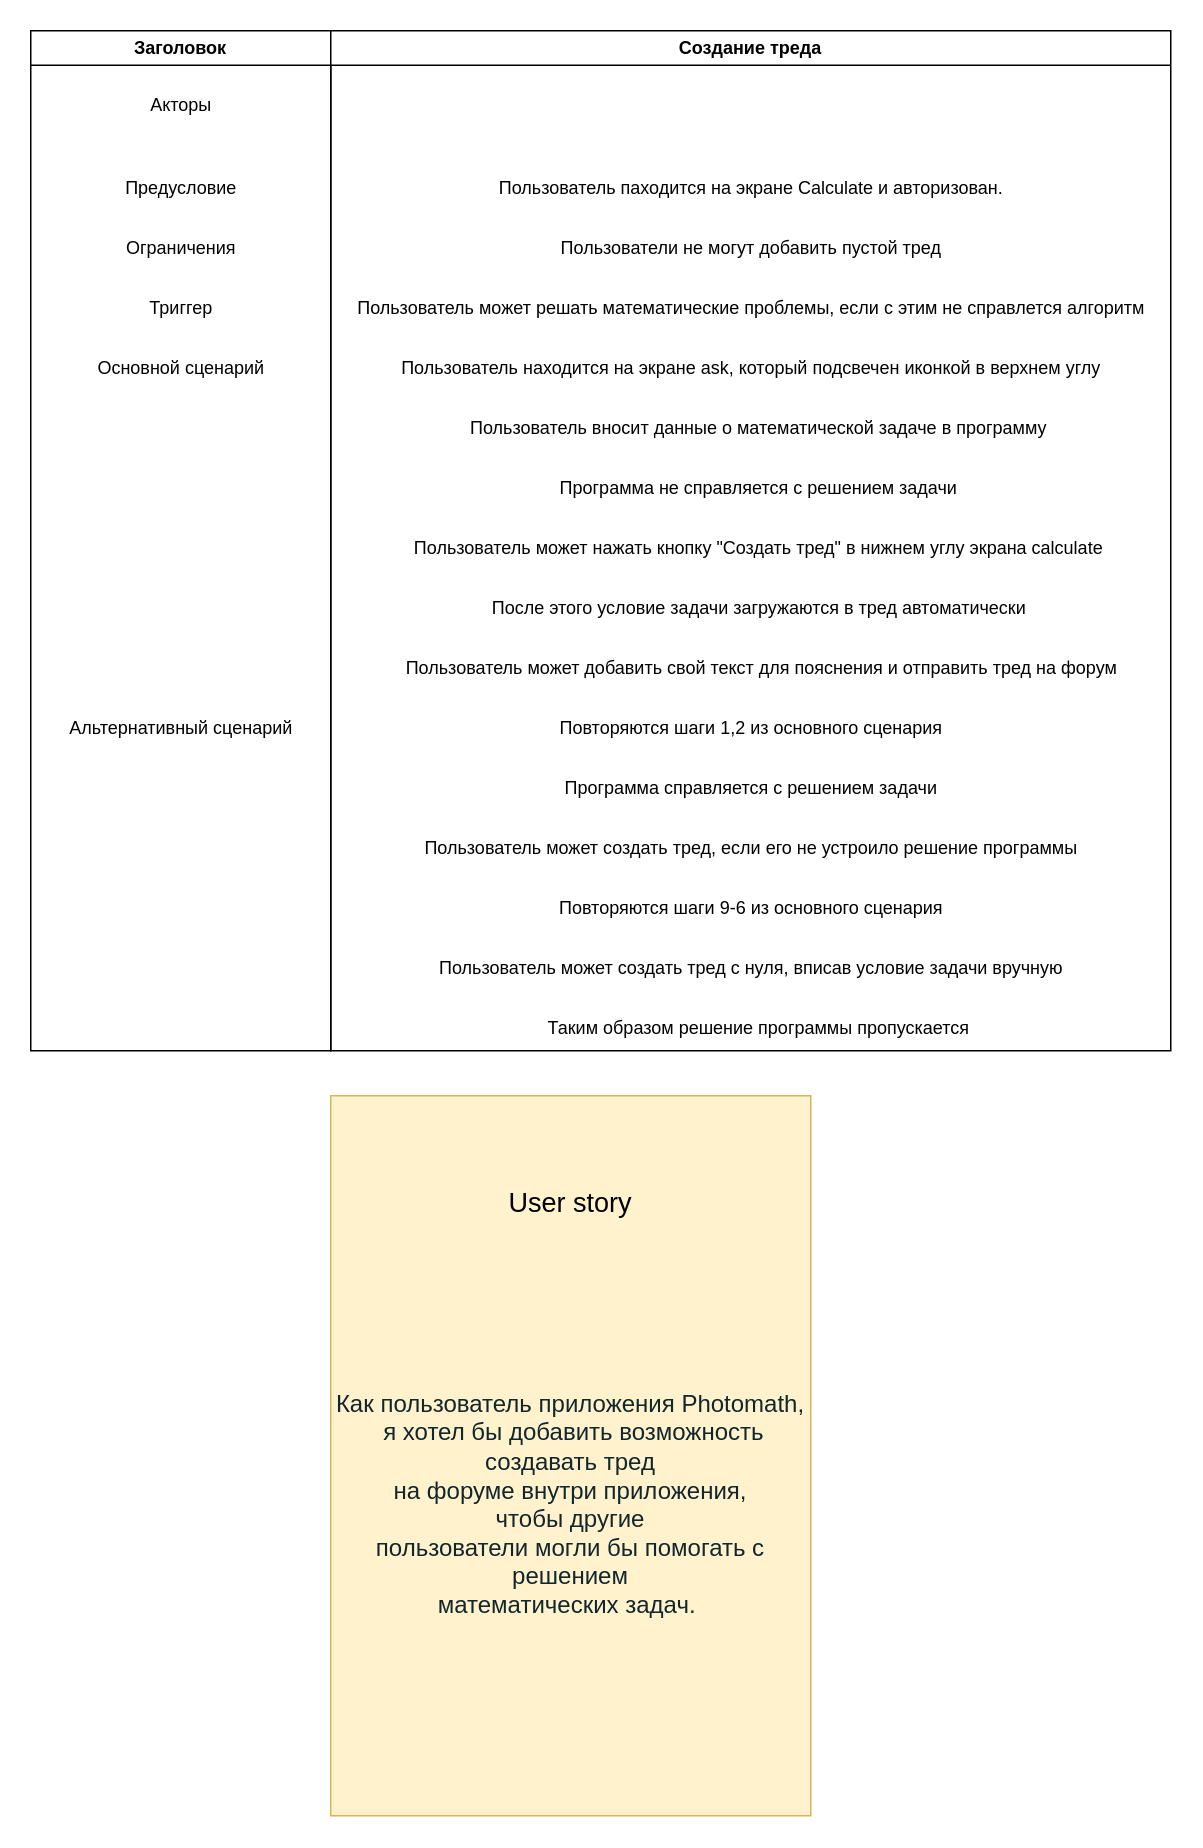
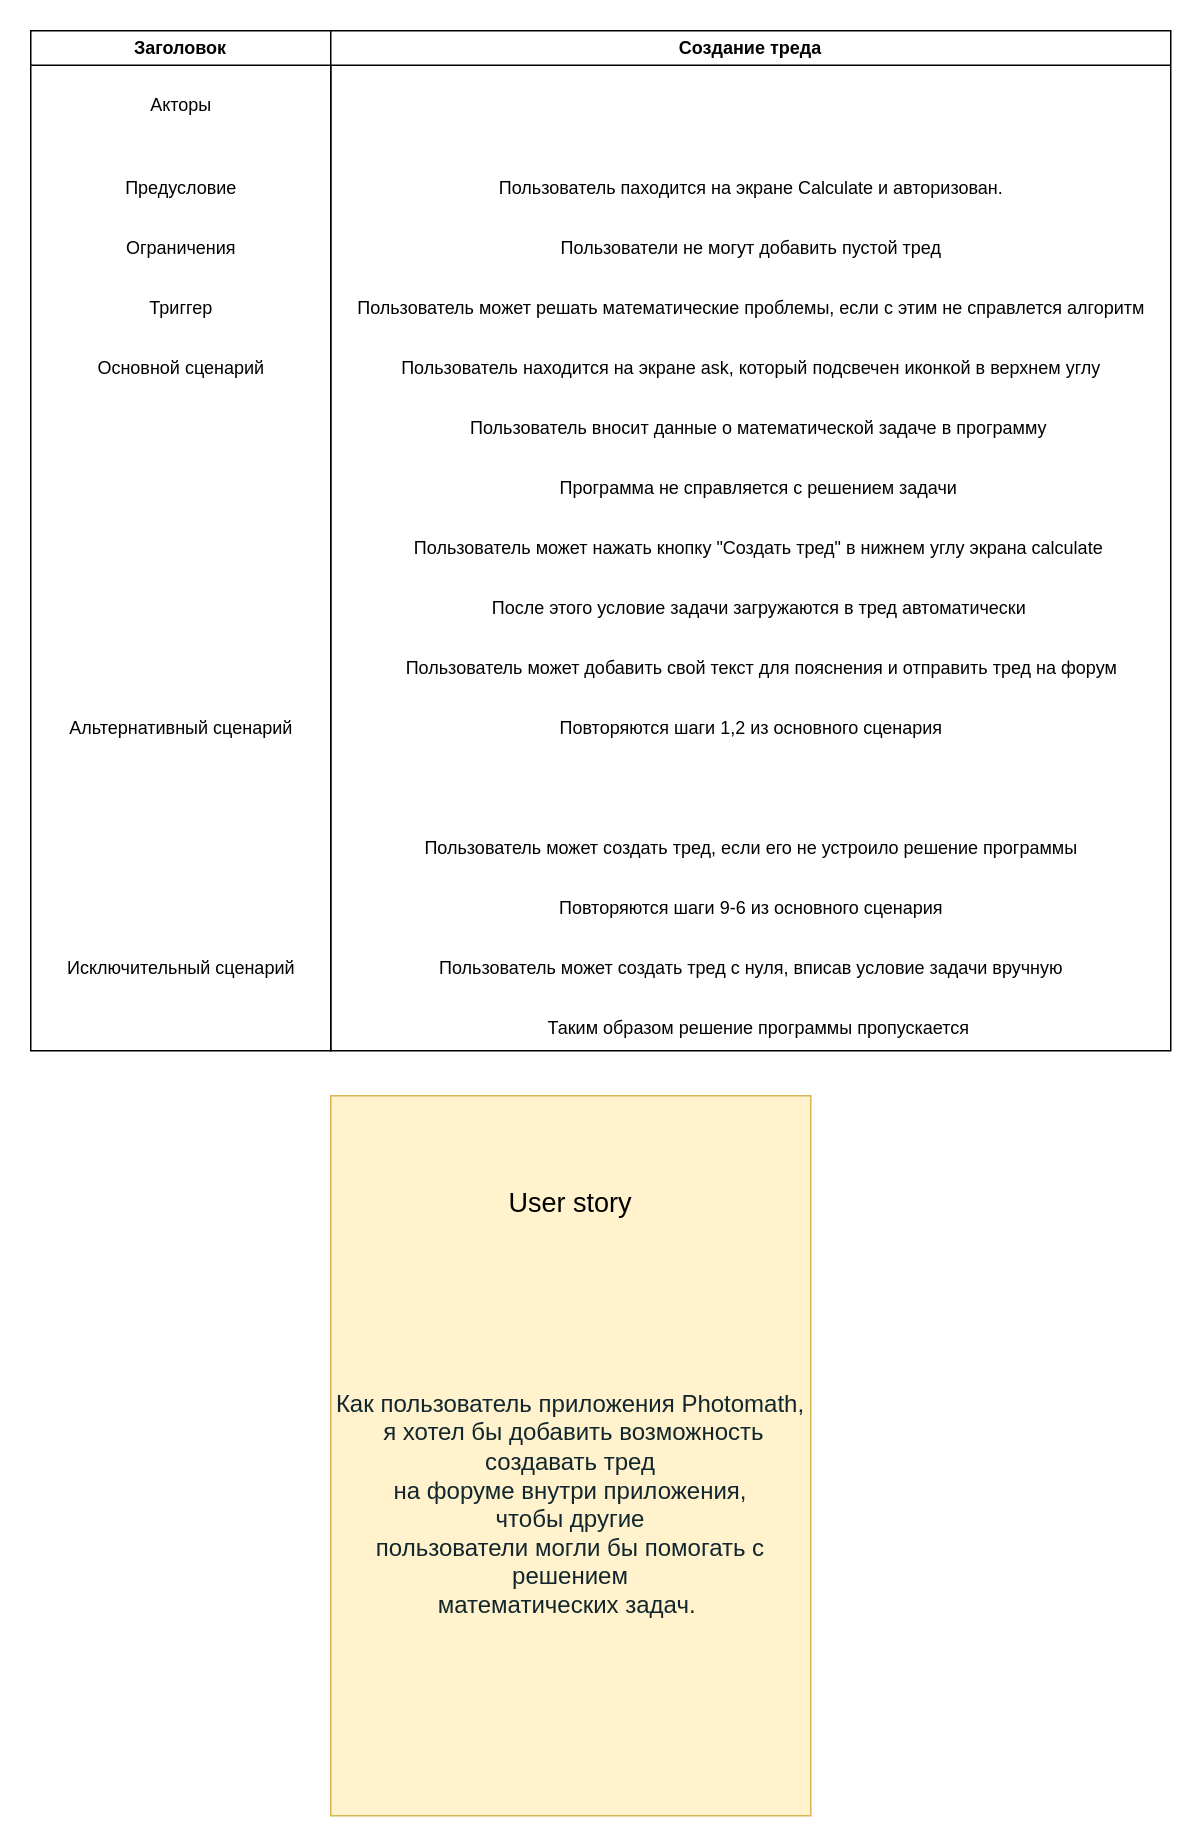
(751, 788) -> none
none -> (181, 968)
